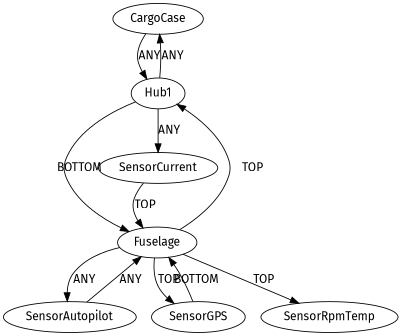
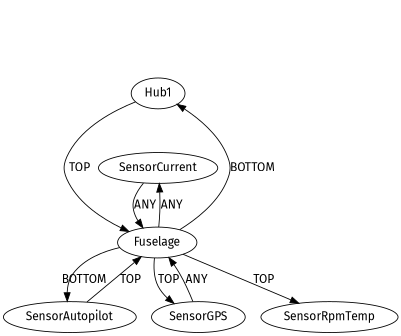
(158, 19) -> none
(158, 126) -> (160, 210)
(80, 168) -> (80, 168)
(253, 168) -> (253, 168)
(145, 205) -> (145, 205)
(84, 280) -> (84, 280)
(131, 280) -> (131, 280)
(197, 280) -> (197, 280)
